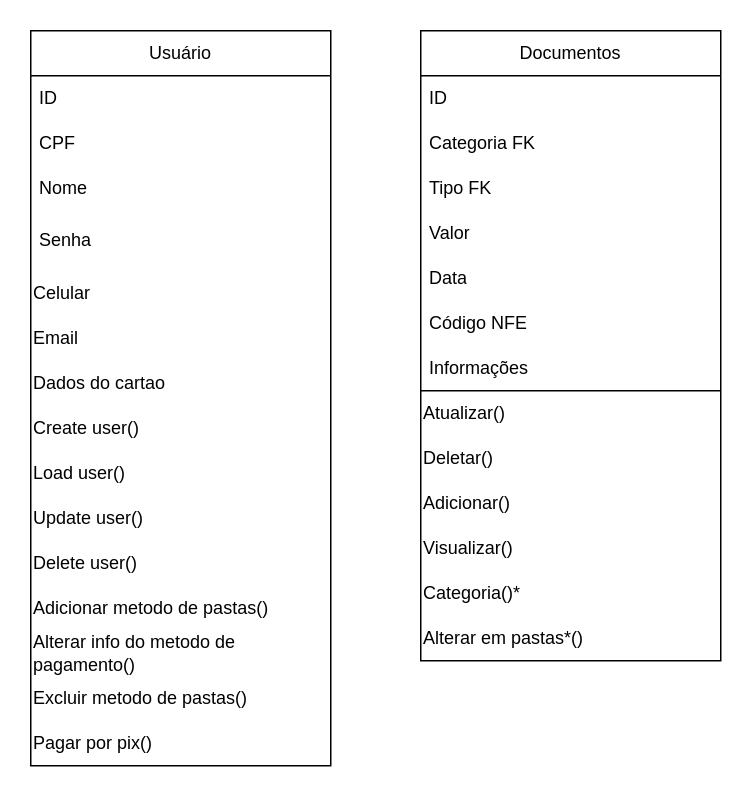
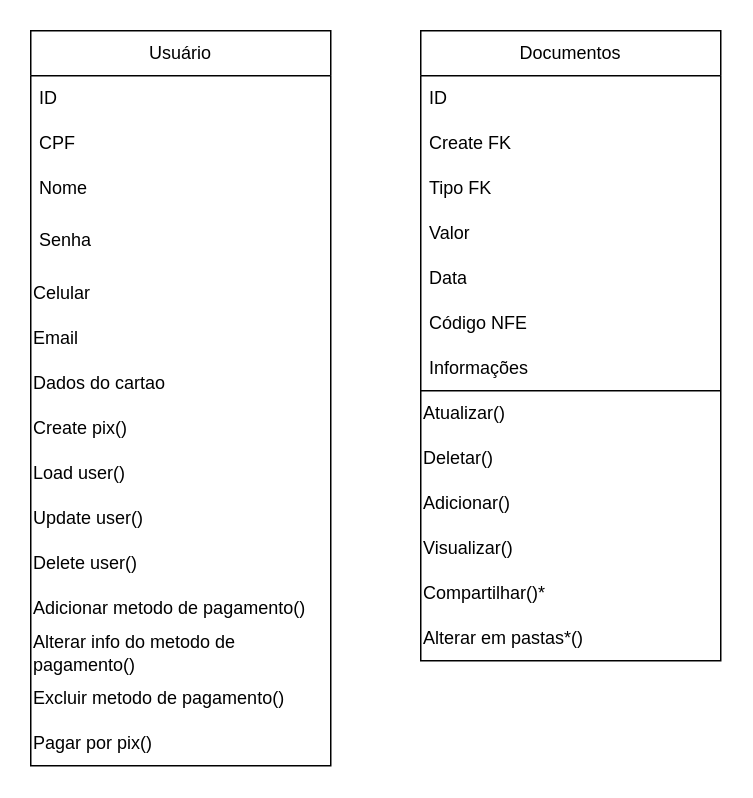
(486, 143) -> (473, 143)
(97, 428) -> (90, 428)
(482, 593) -> (495, 593)
(163, 608) -> (178, 608)
(153, 698) -> (168, 698)
